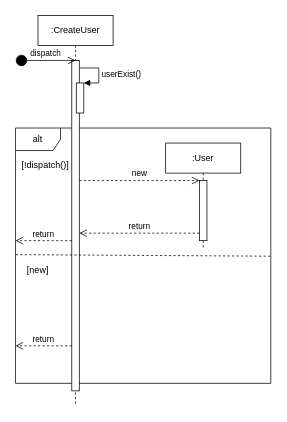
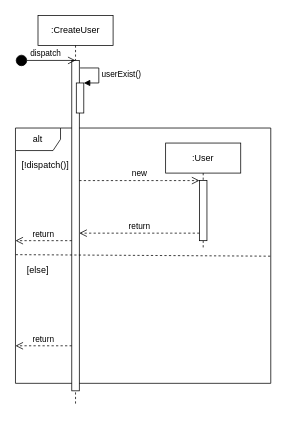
(38, 270) -> (38, 270)
